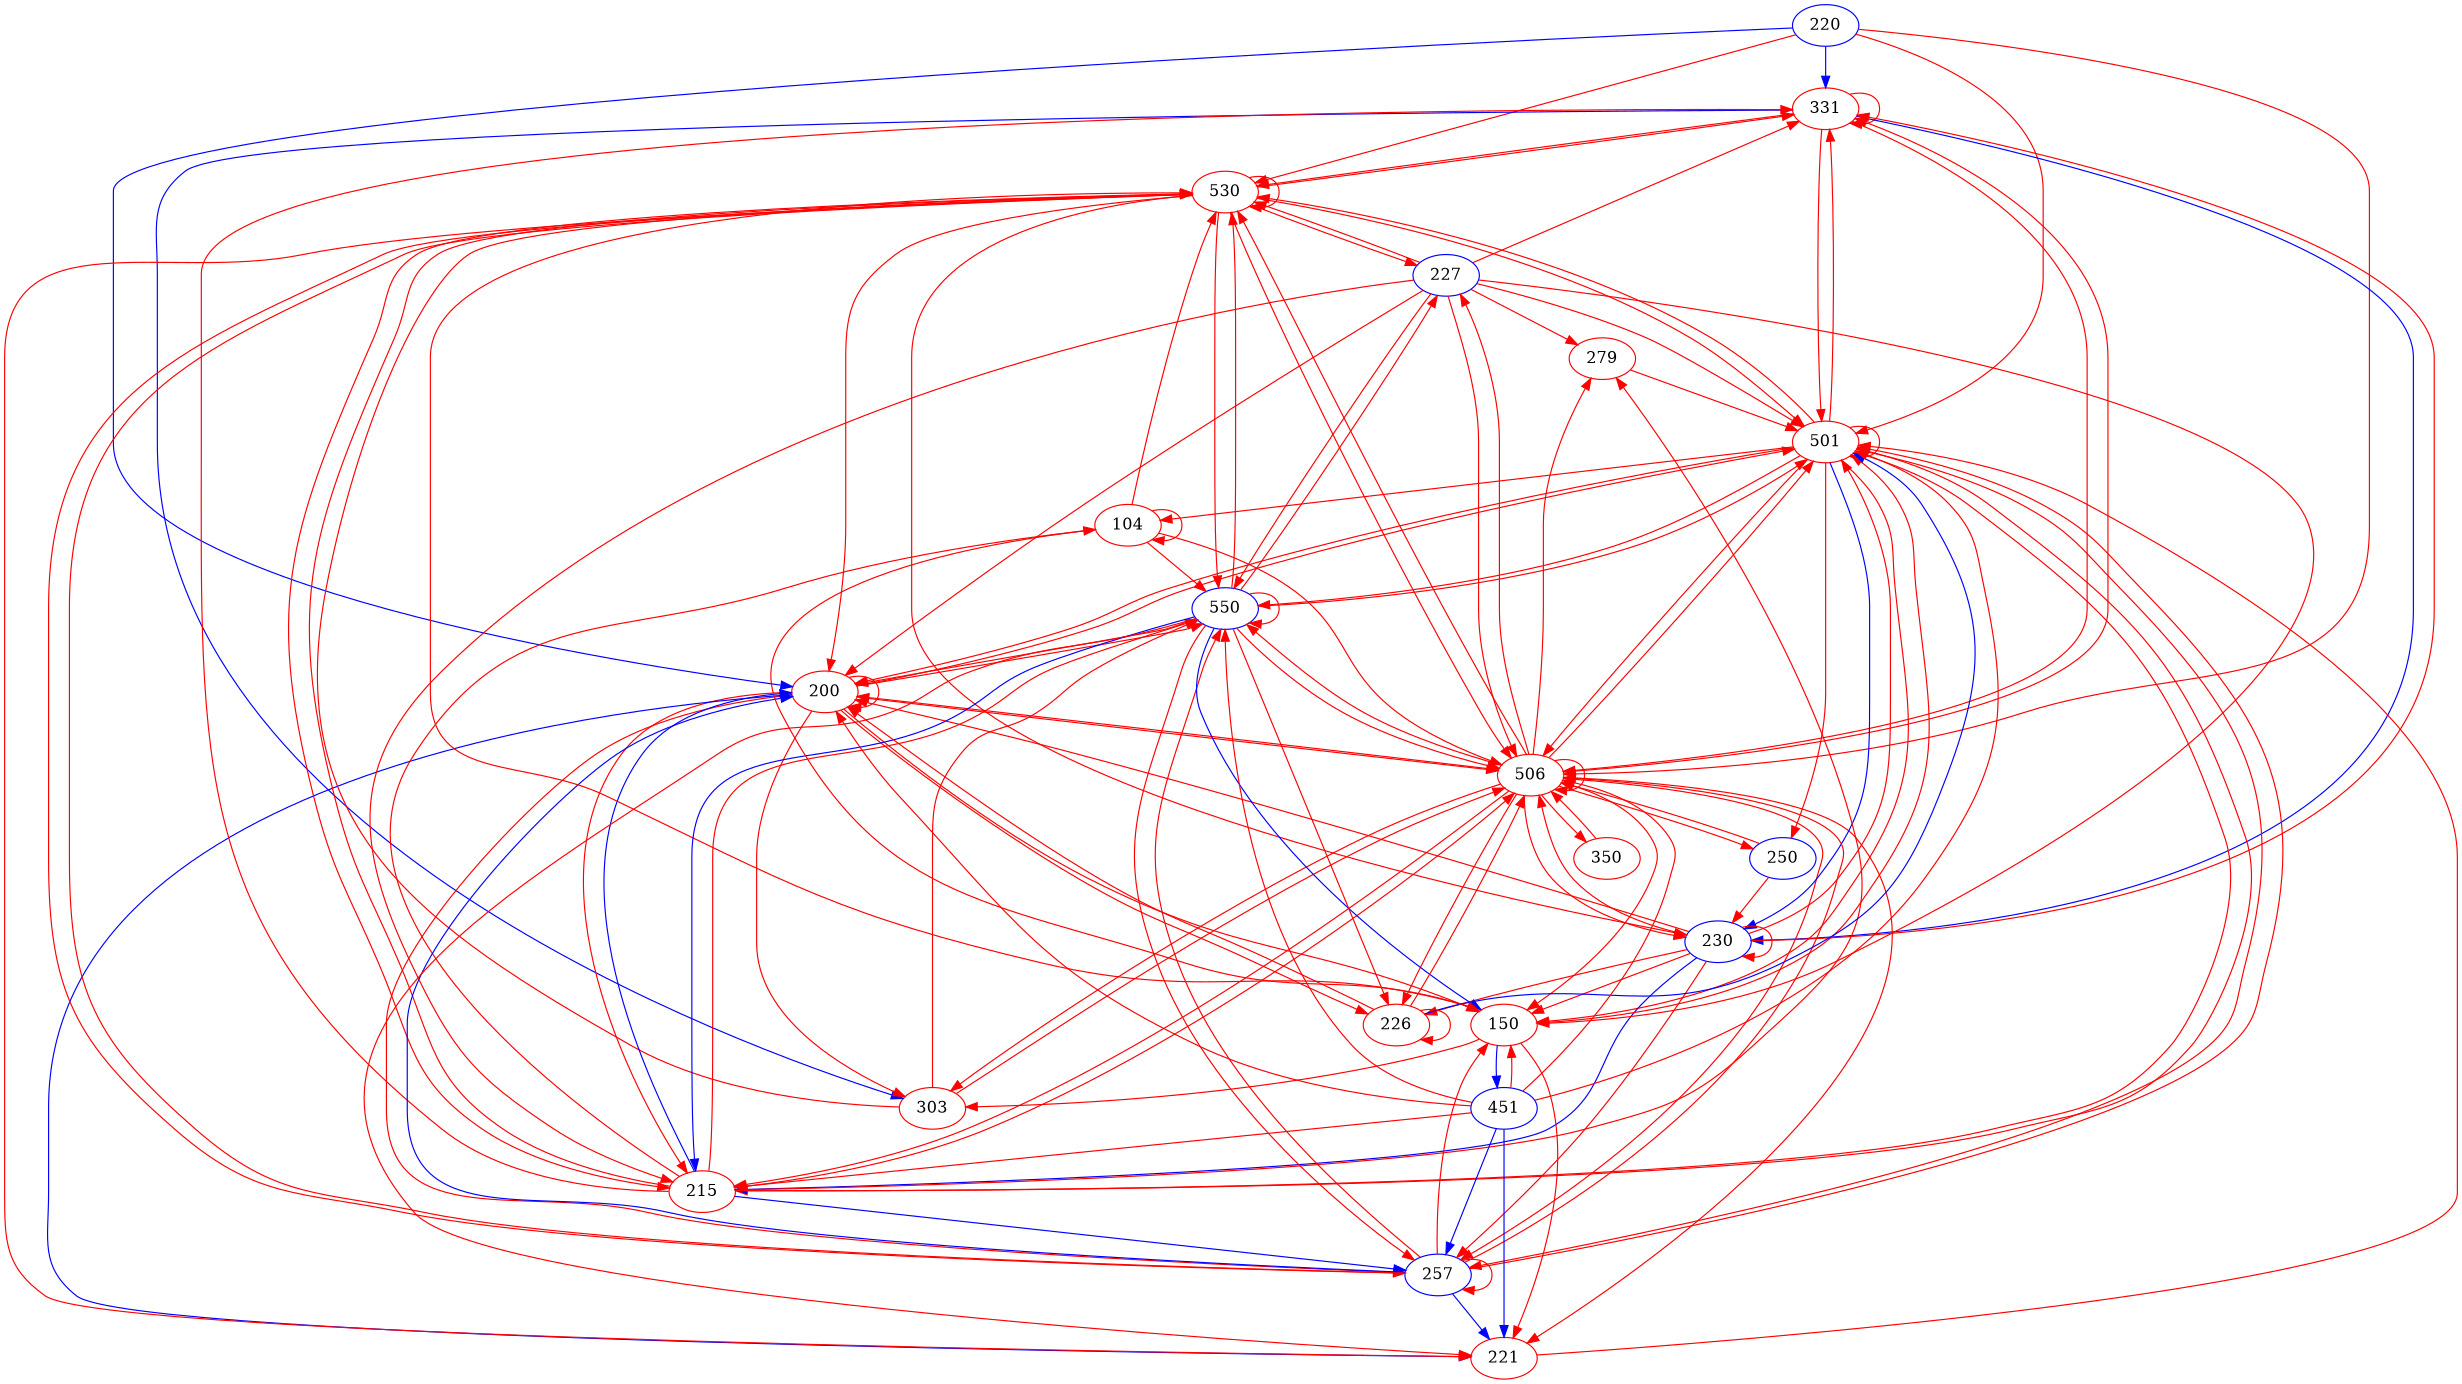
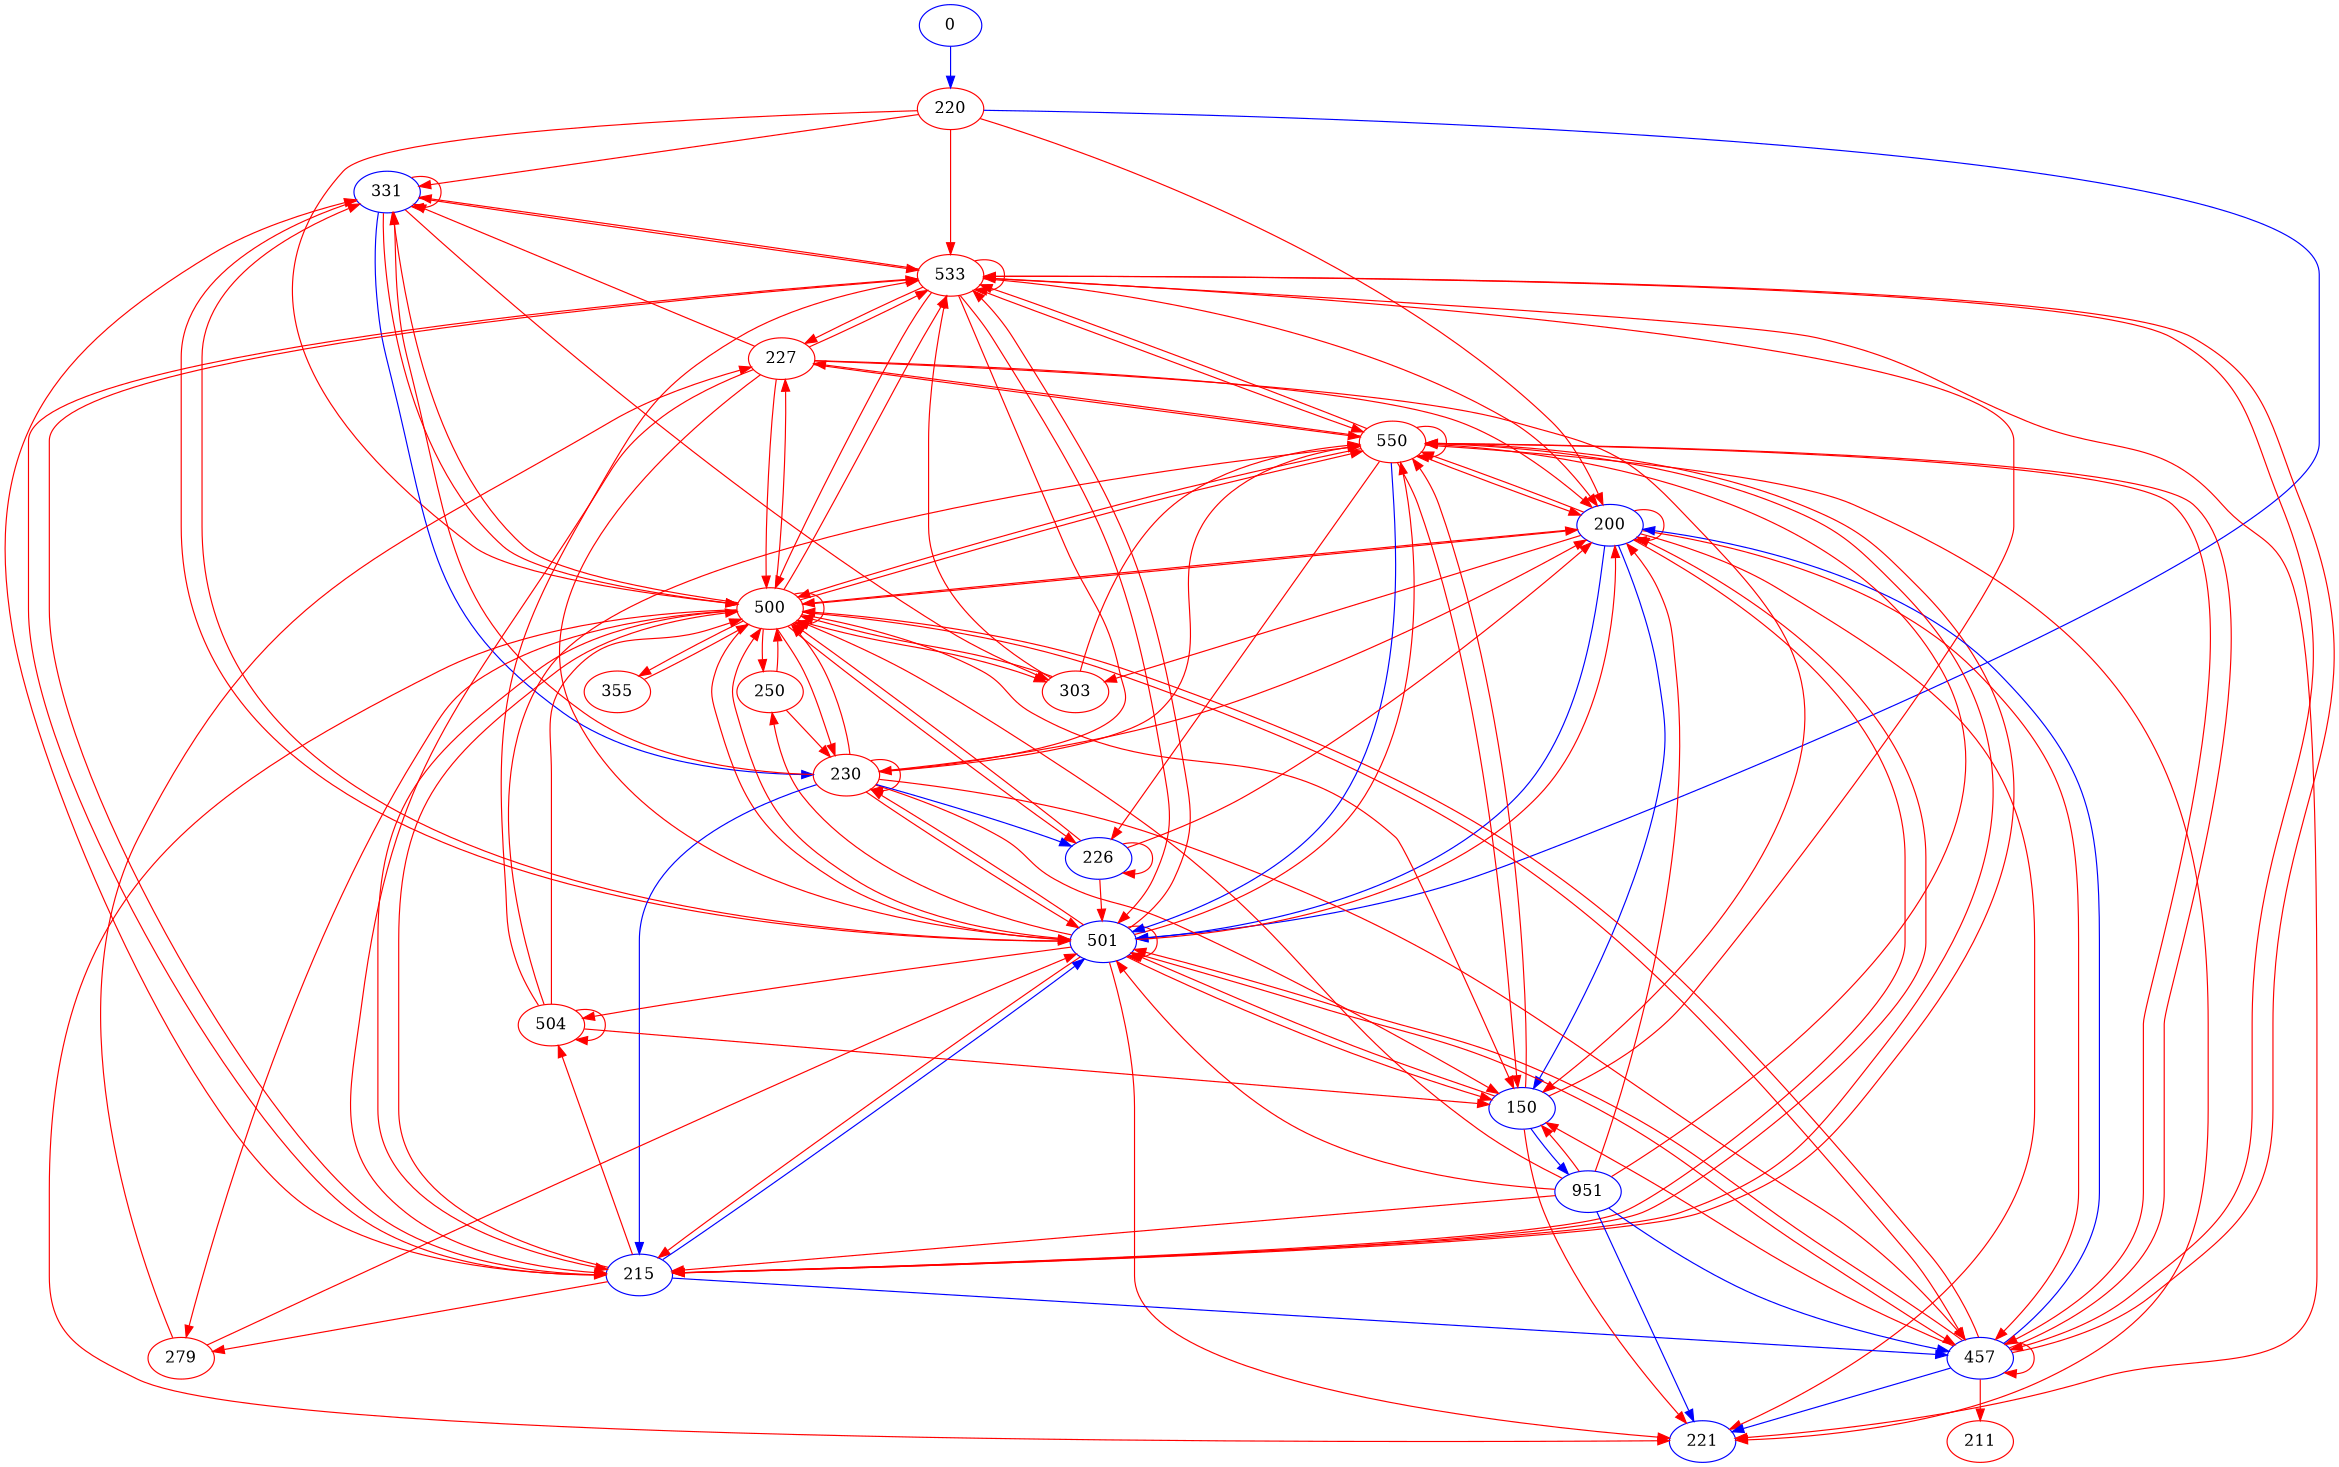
none -> (951, 25)
(1826, 25) -> (951, 109)
(1826, 61) -> (675, 150)
(1826, 109) -> (387, 192)
(455, 117) -> (1321, 260)
(326, 149) -> (707, 462)
(1225, 192) -> (951, 275)
(2043, 213) -> (2319, 323)
(1446, 275) -> (782, 359)
(1519, 314) -> (207, 723)
(1826, 442) -> (1103, 942)
(1128, 525) -> (551, 1025)
(1646, 542) -> (1366, 752)
(1155, 601) -> (1466, 839)
(1225, 609) -> (1392, 442)
none -> (1181, 679)
(825, 692) -> (1610, 525)
(1870, 712) -> (983, 859)
(757, 767) -> (1843, 1098)
(1531, 775) -> (770, 609)
(1294, 854) -> (1481, 764)
(1607, 858) -> (617, 692)
(1783, 858) -> (770, 692)
(605, 890) -> (1663, 1201)
(1112, 897) -> none
(1869, 909) -> (1100, 891)
(1250, 941) -> (1651, 820)
(1718, 942) -> (846, 775)
(1555, 980) -> (969, 812)
(1396, 1025) -> (1099, 858)
(1504, 1025) -> (1522, 1108)
(2185, 1052) -> (870, 1115)
(1218, 1090) -> (1503, 772)
(1504, 1108) -> (1588, 1192)
(2457, 1120) -> (1224, 1356)
(702, 1192) -> (639, 1275)
(48, 1249) -> (2035, 945)
(1438, 1275) -> (1980, 1358)
(1504, 1358) -> (1703, 1442)
none -> (1980, 1442)
